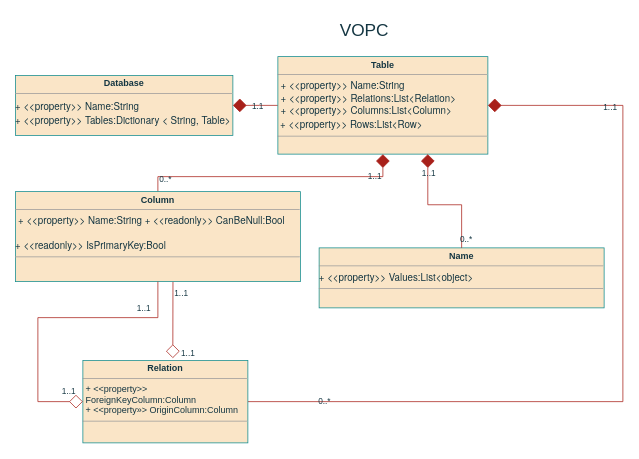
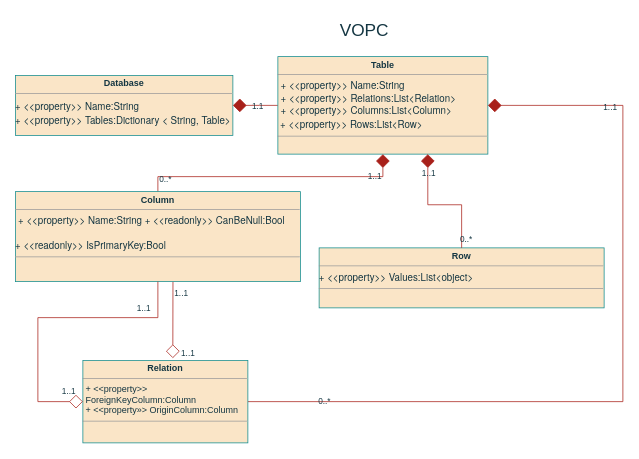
(399, 259) -> (399, 259)
